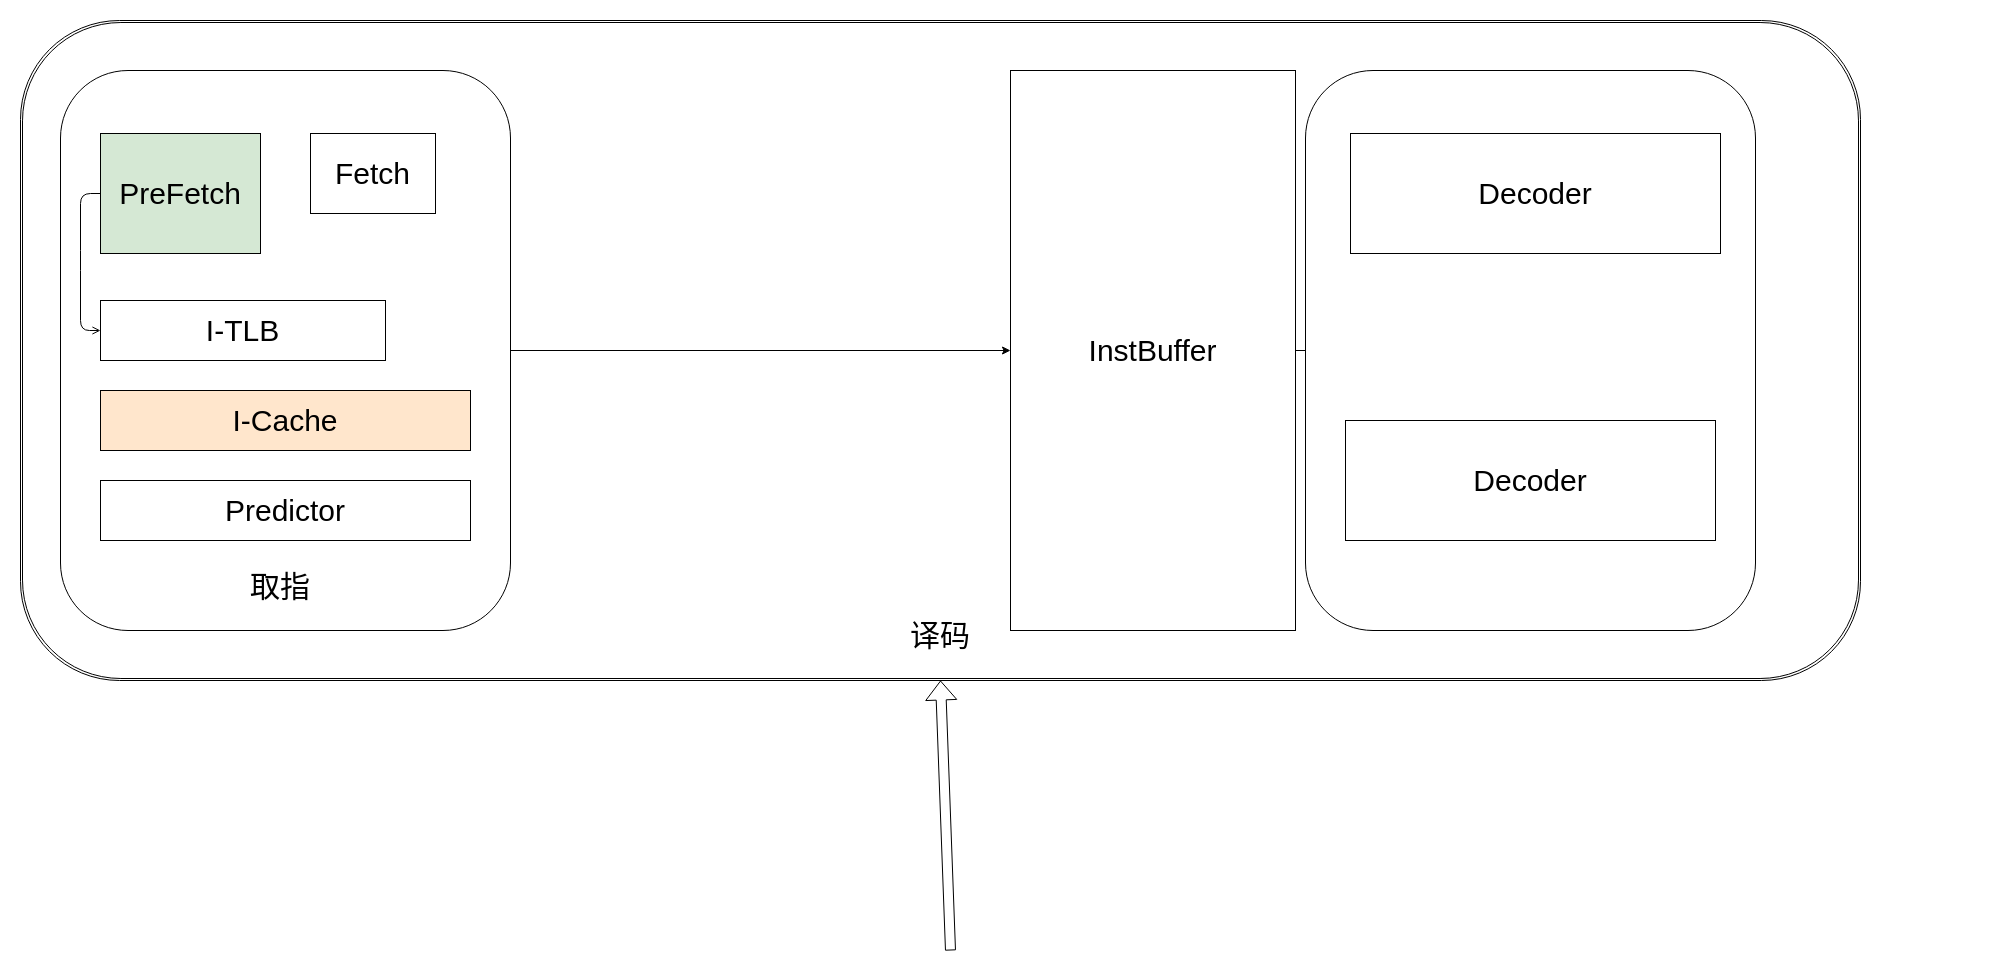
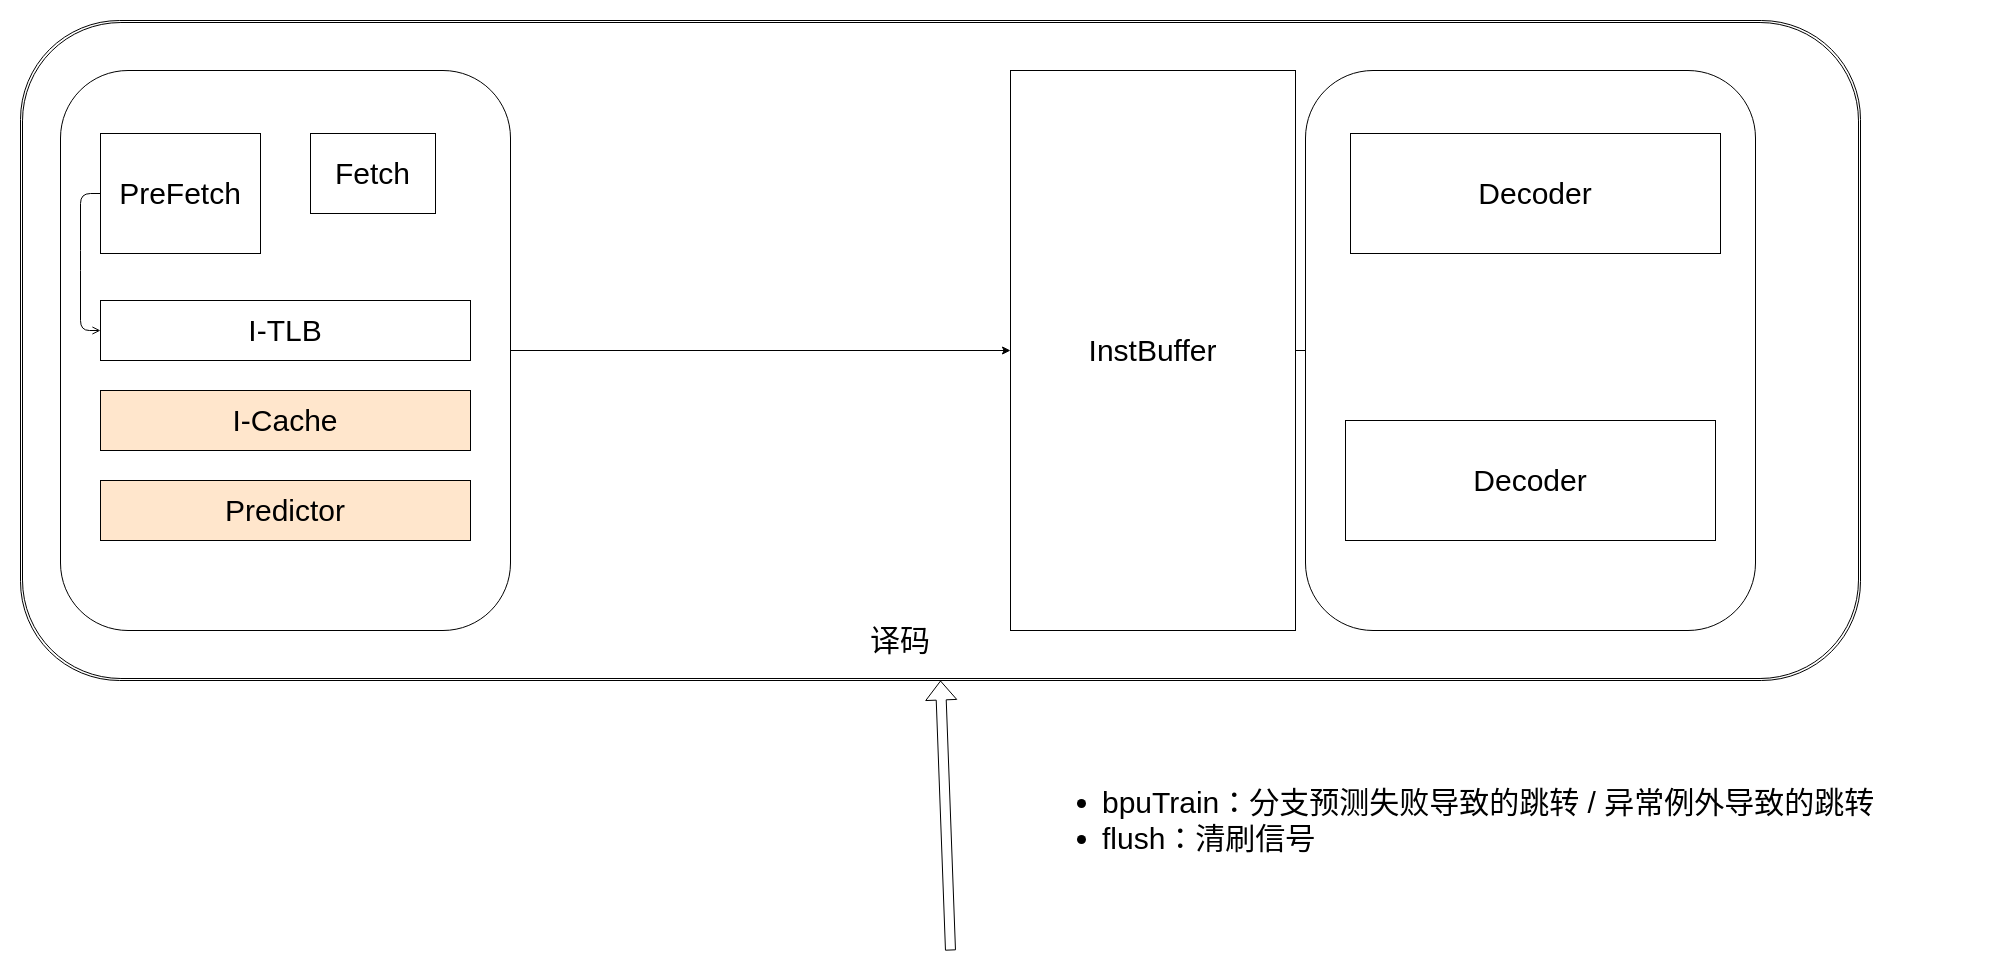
(181, 194) -> (181, 194)
(243, 331) -> (286, 331)
(286, 511) -> (286, 511)
(281, 587) -> none
(941, 636) -> (901, 641)
none -> (1516, 821)
